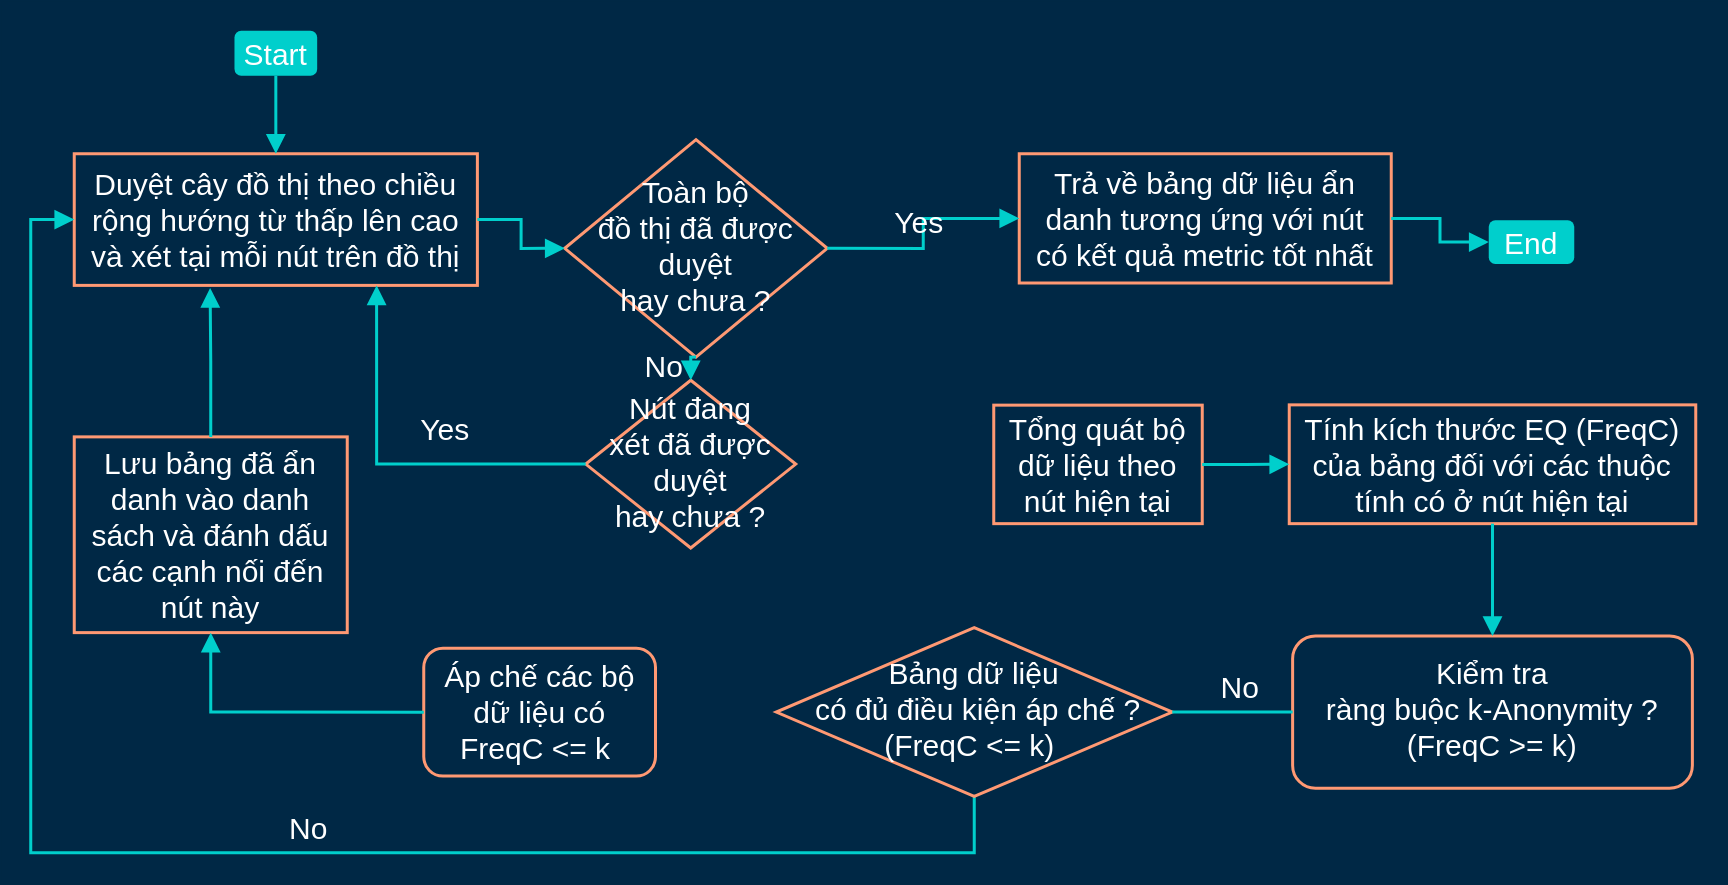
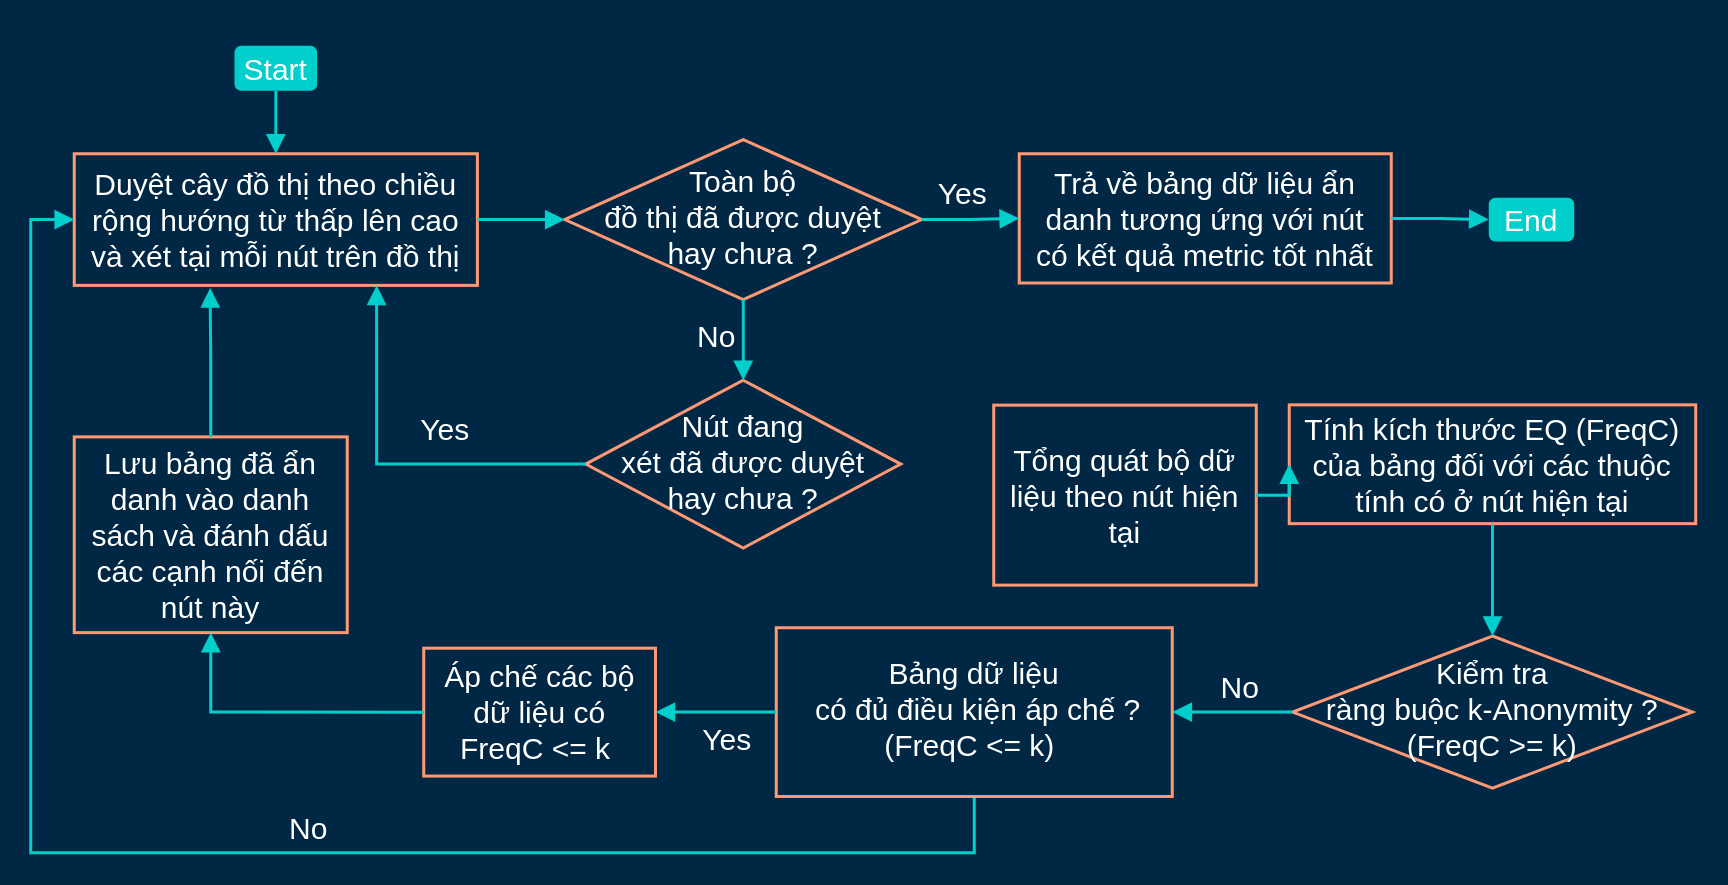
(276, 53) -> (276, 68)
(1532, 242) -> (1532, 220)
(696, 248) -> (743, 220)
(691, 464) -> (743, 464)
(1098, 464) -> (1125, 495)
(540, 712) -> (540, 712)
none -> (724, 712)
(974, 712) -> (974, 712)
(1184, 712) -> (1192, 712)
(1493, 712) -> (1493, 712)
